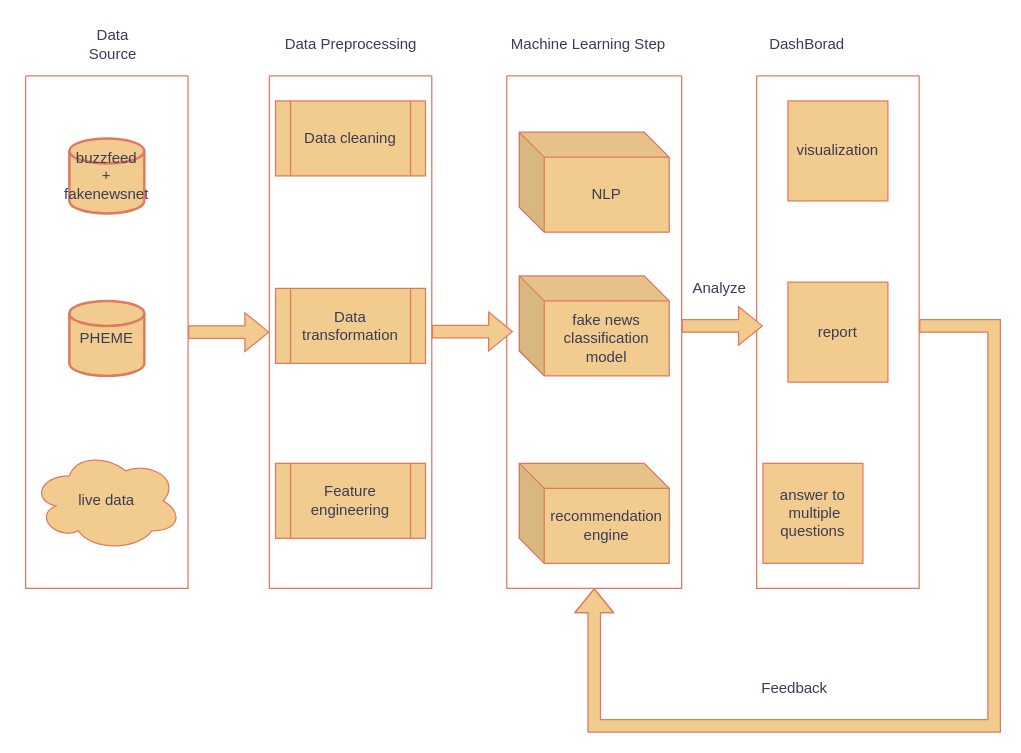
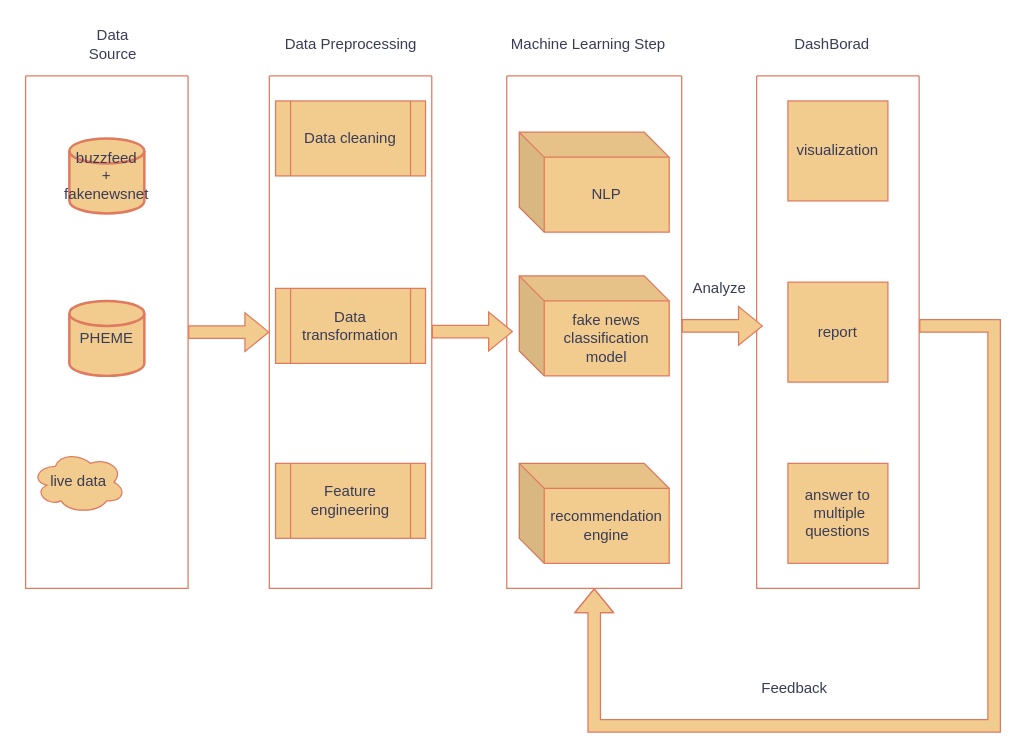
(807, 44) -> (832, 44)
(107, 501) -> (79, 482)
(813, 513) -> (838, 513)
